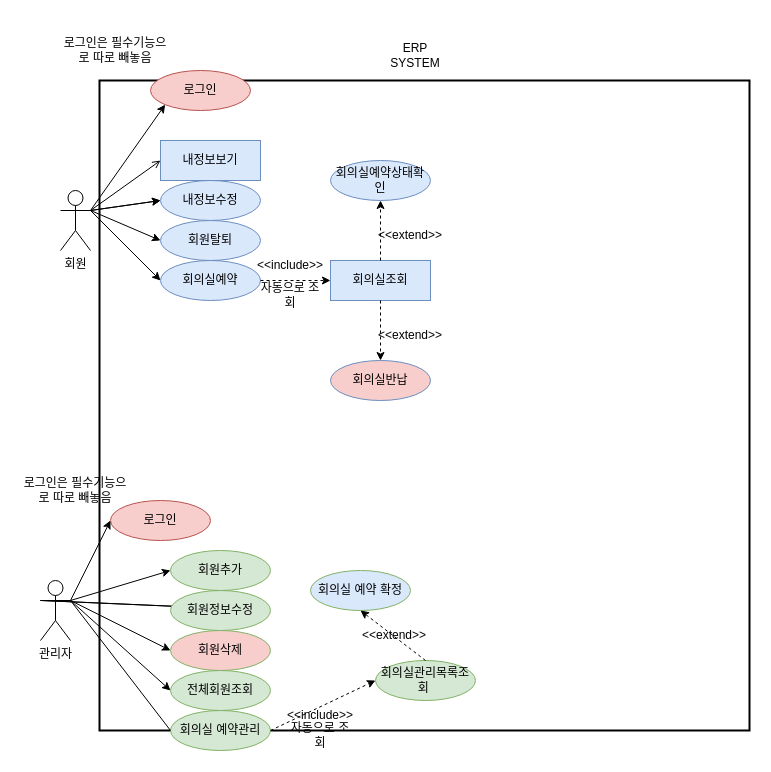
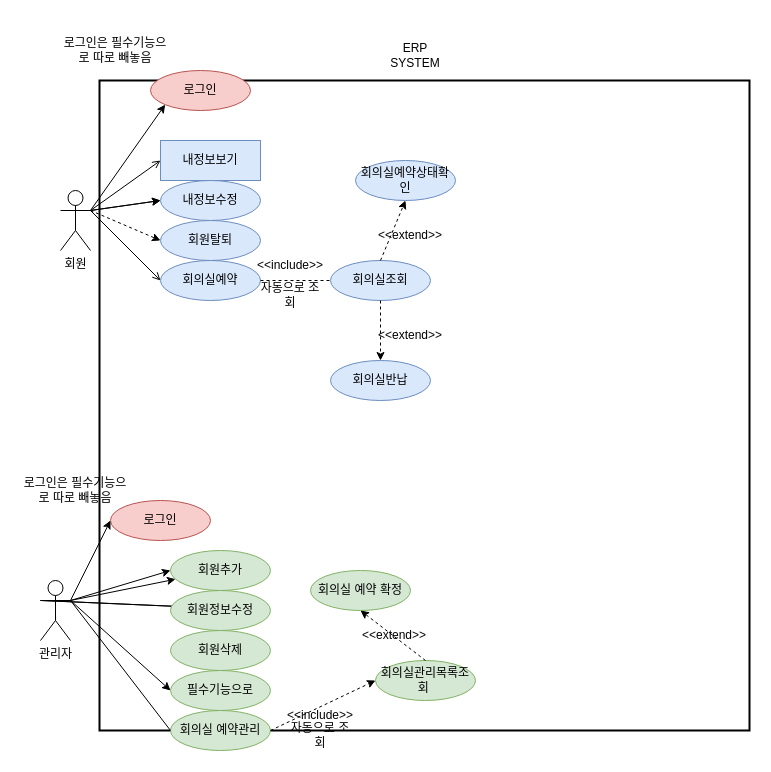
(381, 181) -> (406, 181)
(123, 224) -> (123, 224)
(155, 275) -> (156, 276)
(322, 281) -> (325, 281)
(381, 281) -> (381, 281)
(381, 381) -> (381, 381)
(361, 591) -> (361, 591)
(120, 625) -> (122, 590)
(221, 651) -> (221, 651)
(221, 691) -> (221, 691)
